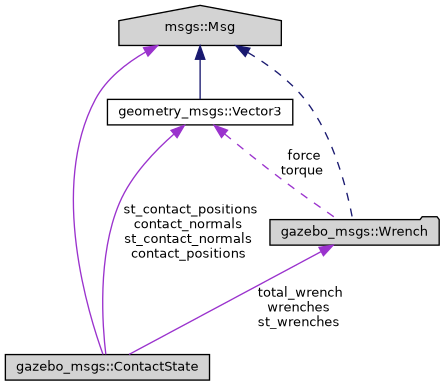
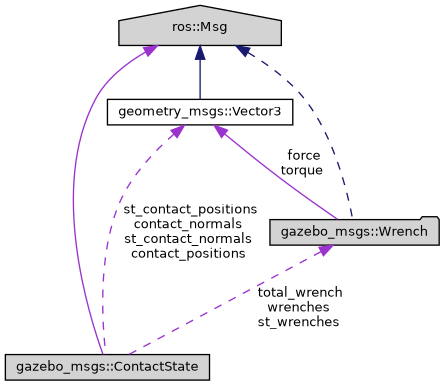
(200, 28) -> (200, 28)
(280, 178) -> (280, 178)
(110, 234) -> (110, 234)
(225, 303) -> (225, 303)
